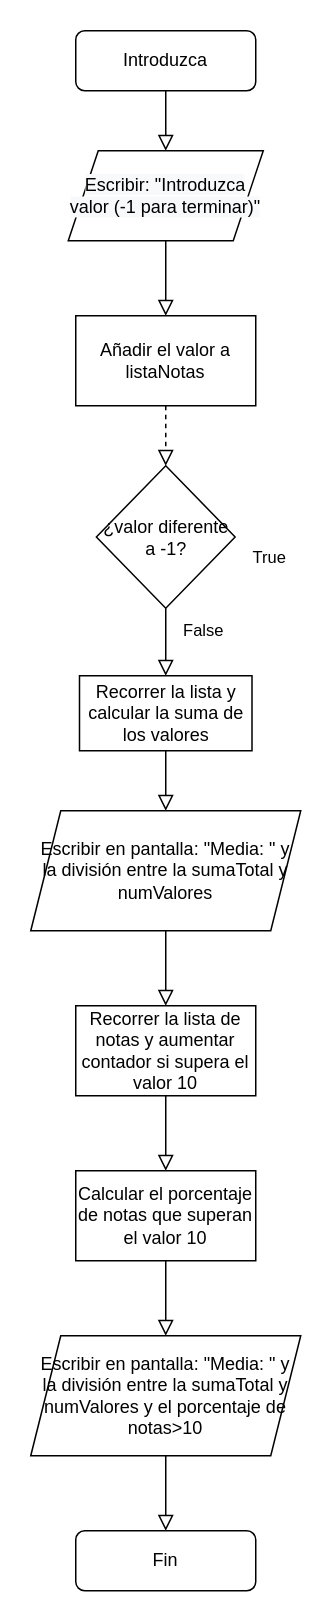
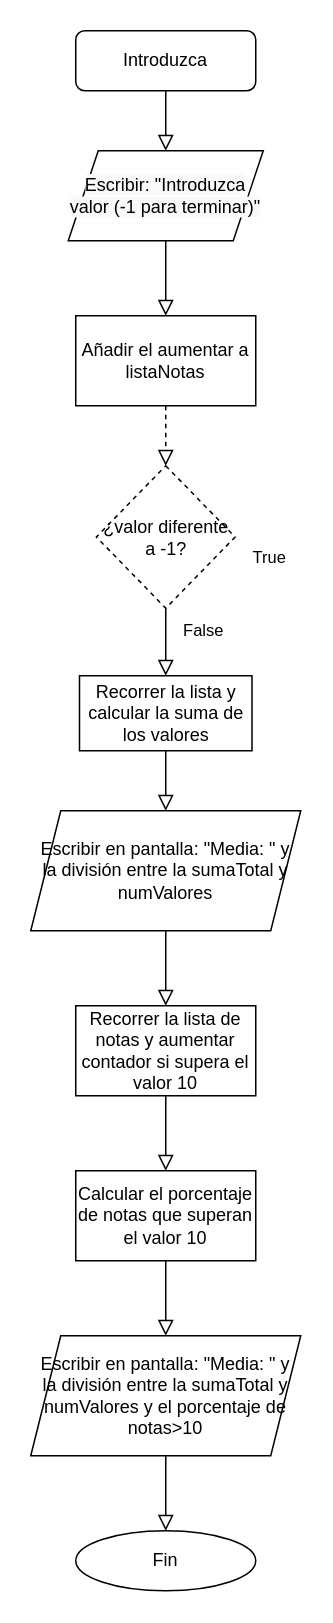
(166, 361) -> (166, 361)
(166, 537) -> (166, 537)
(166, 1561) -> (166, 1561)
